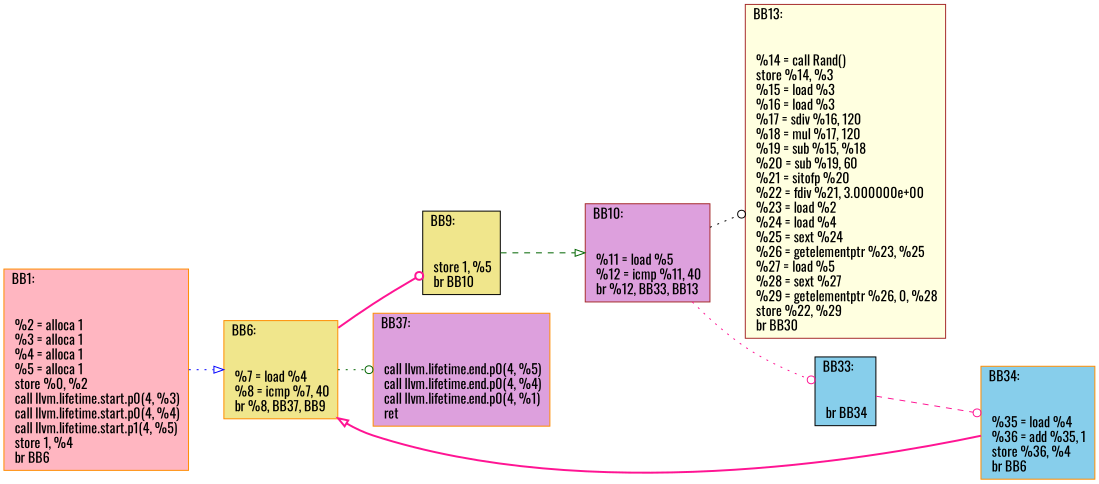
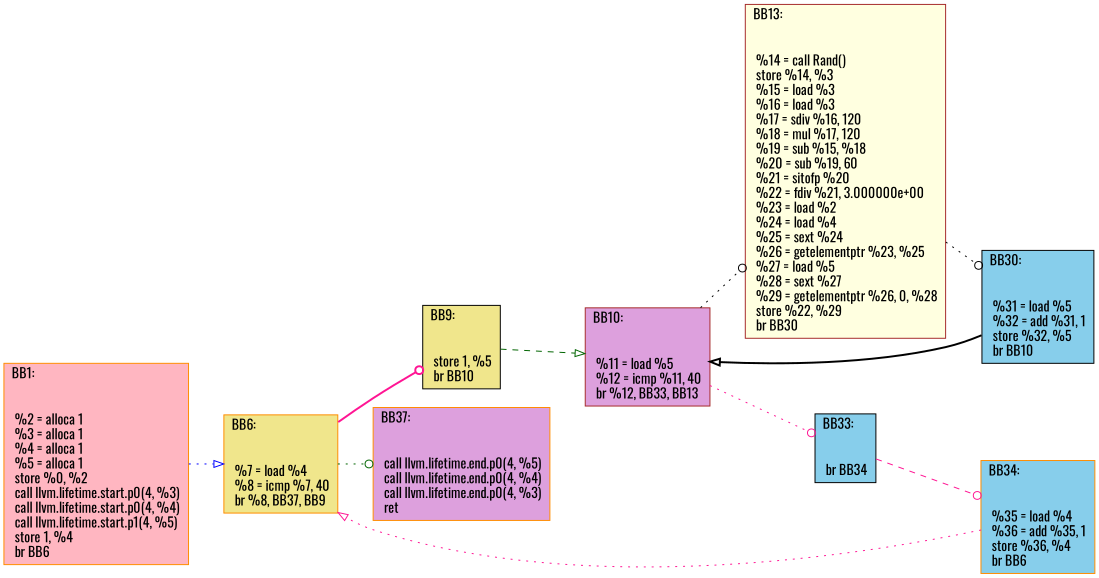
none -> (1038, 307)
(461, 400) -> (462, 494)
(662, 472) -> (662, 566)
